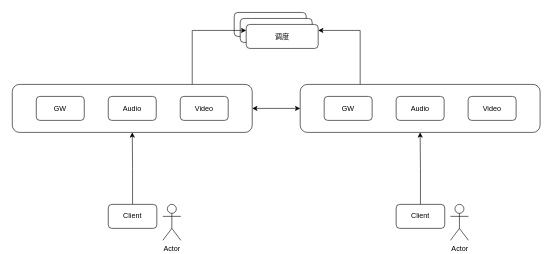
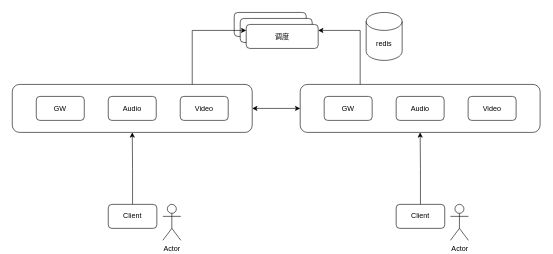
none -> (384, 36)
